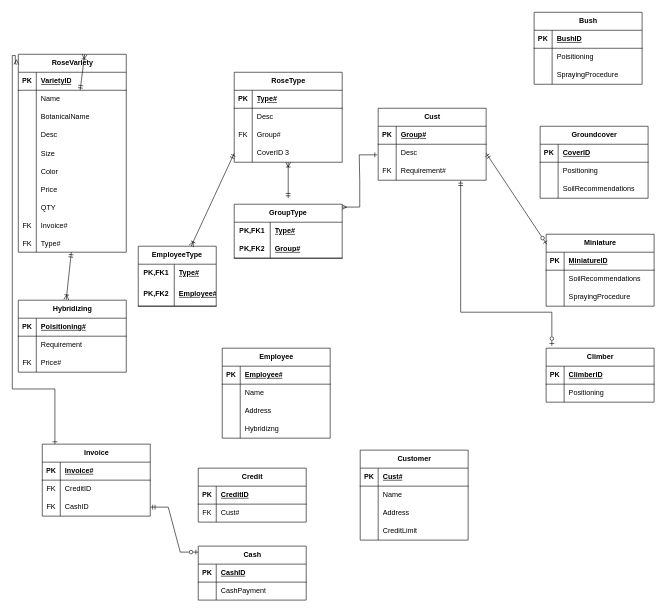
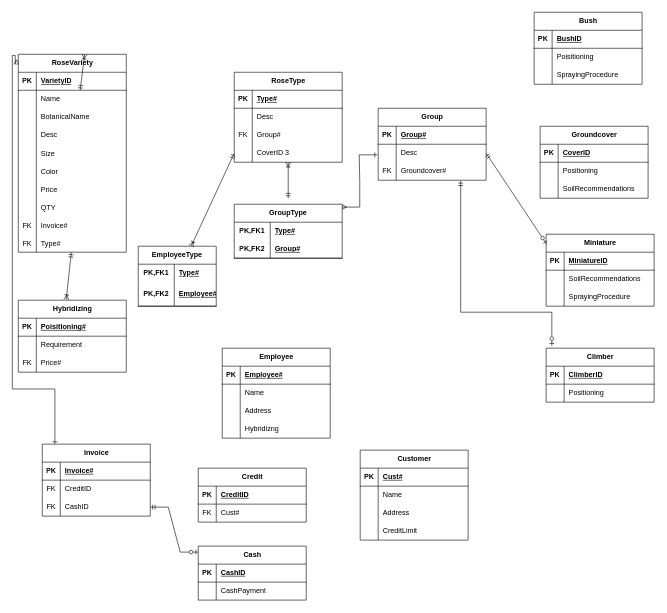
(433, 117) -> (433, 117)
(424, 171) -> (425, 171)
